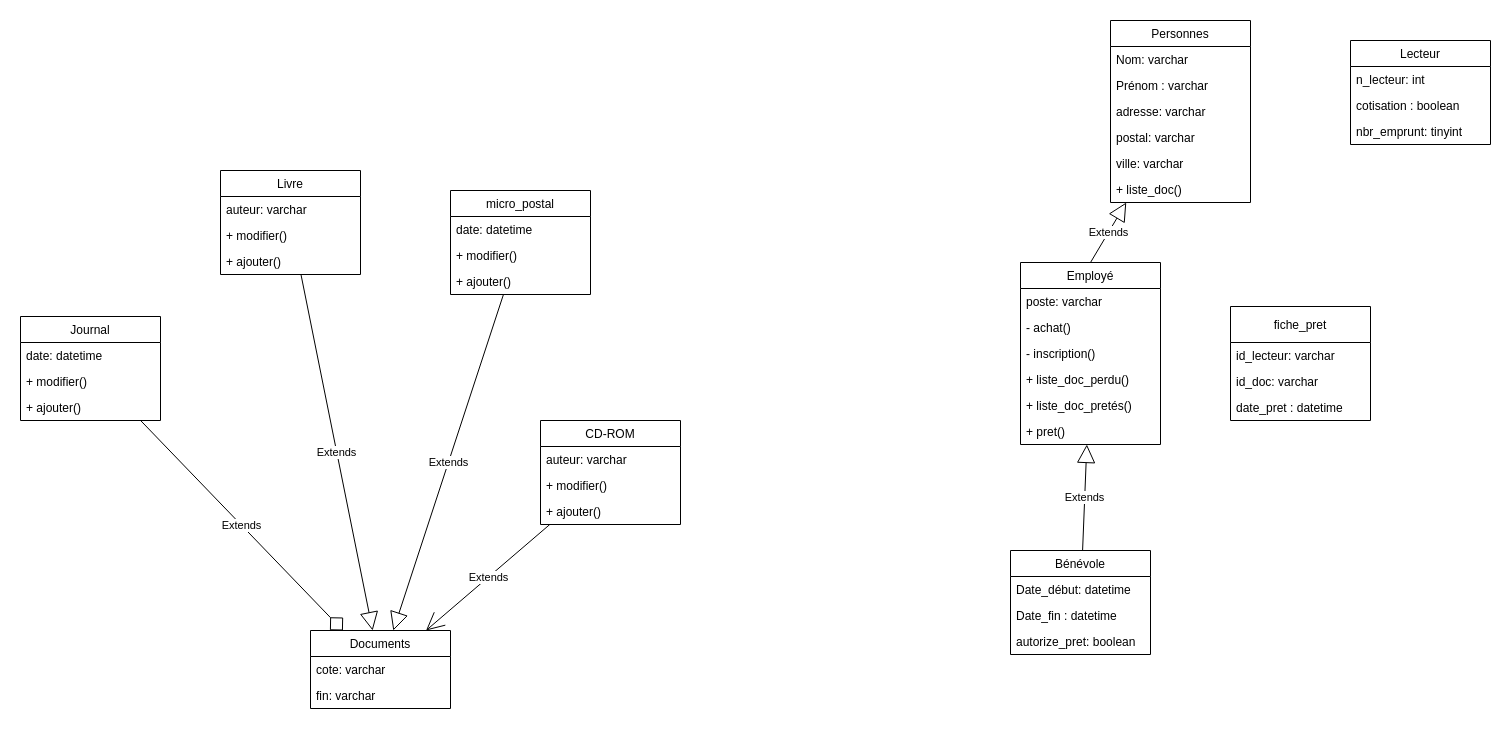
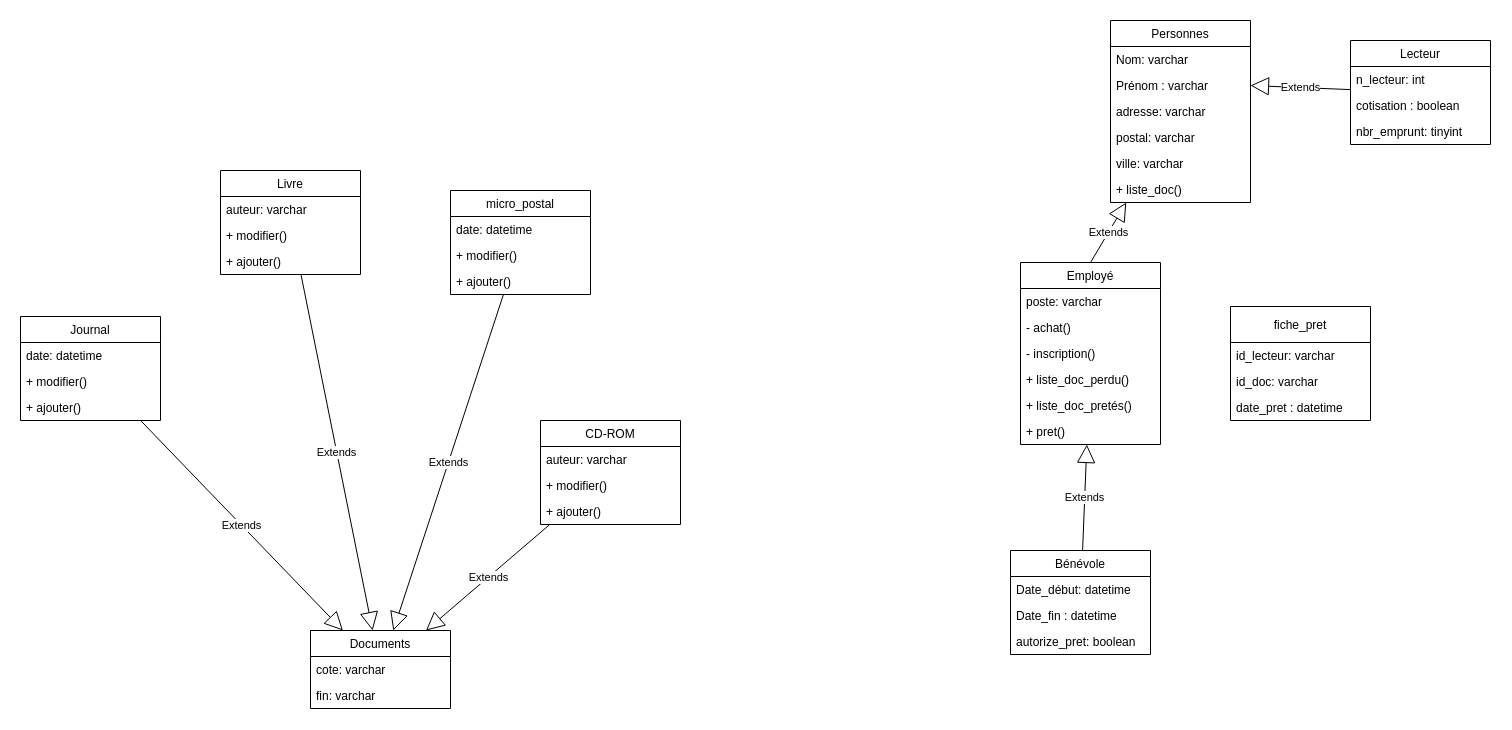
none -> (1310, 88)
(329, 616) -> (330, 617)
(435, 623) -> (441, 617)
